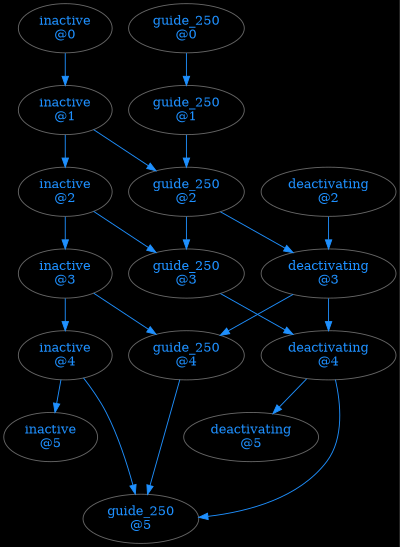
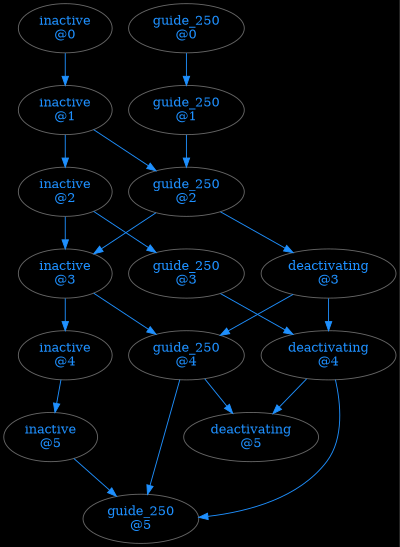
(329, 192) -> none
(186, 228) -> (131, 229)
none -> (216, 392)
(114, 429) -> (92, 474)
